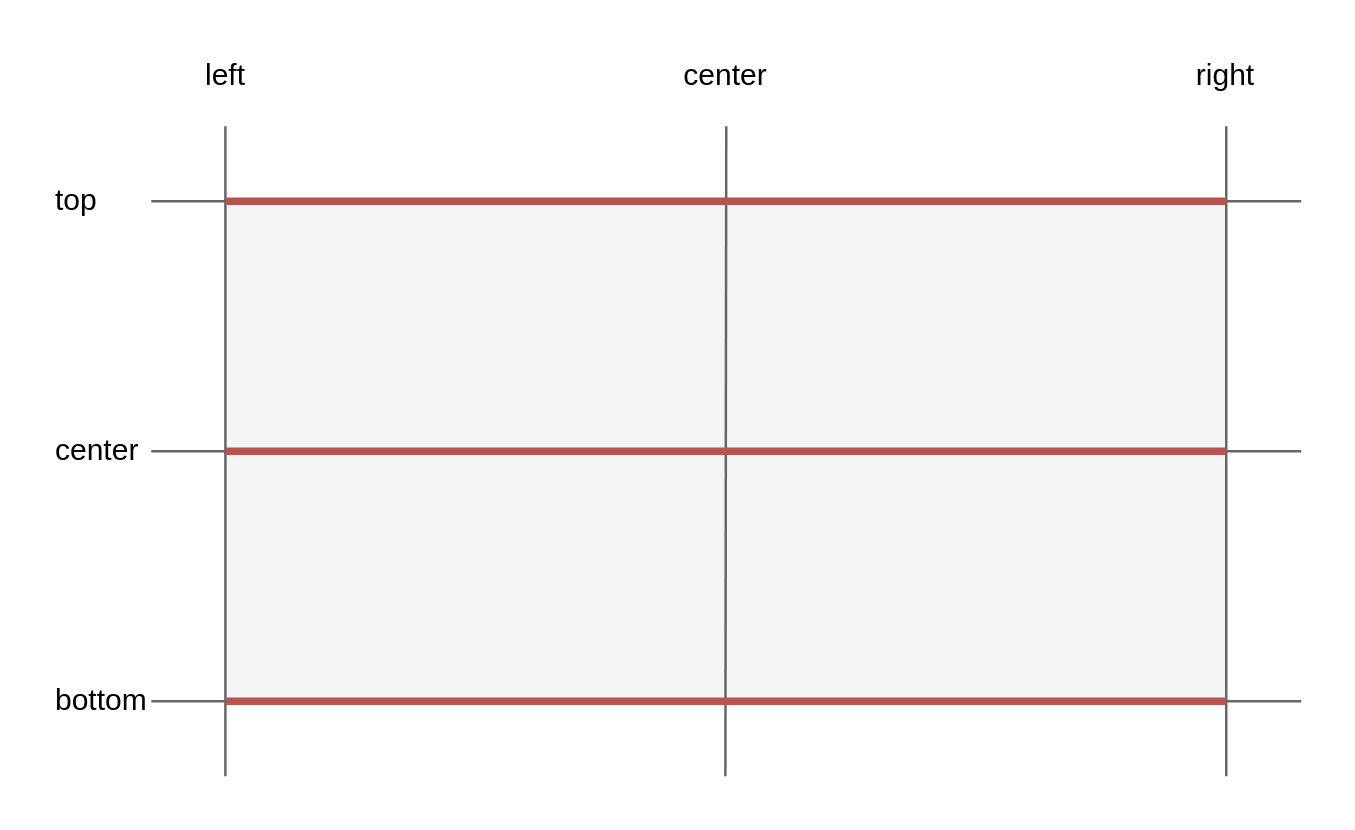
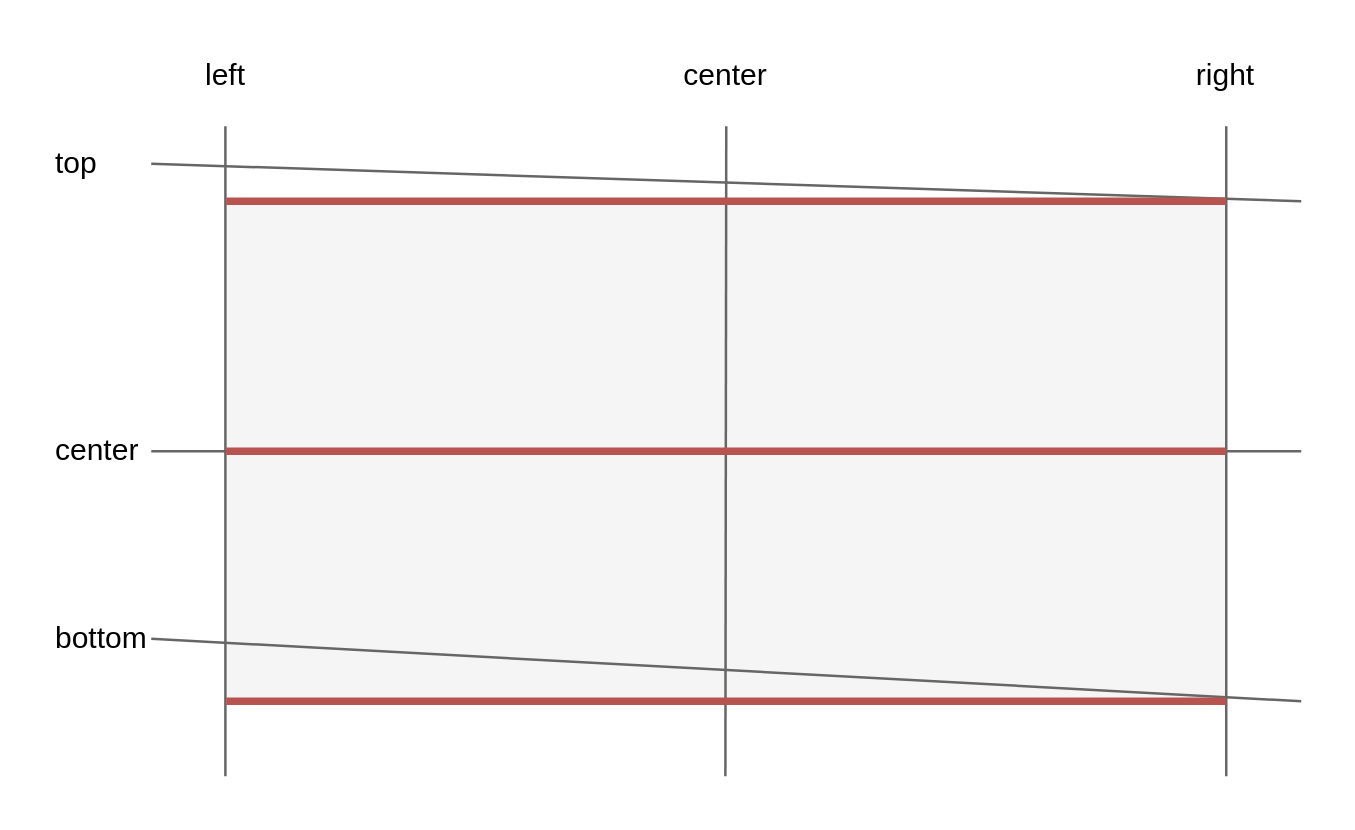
(101, 201) -> (101, 164)
(101, 701) -> (101, 639)
